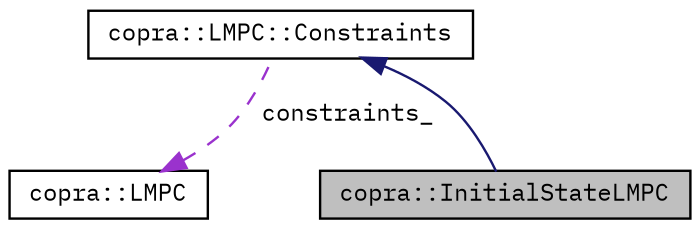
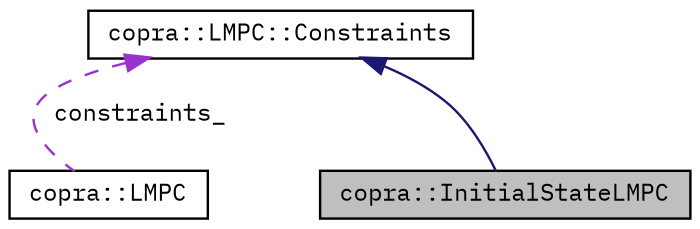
(237, 118) -> (42, 98)
